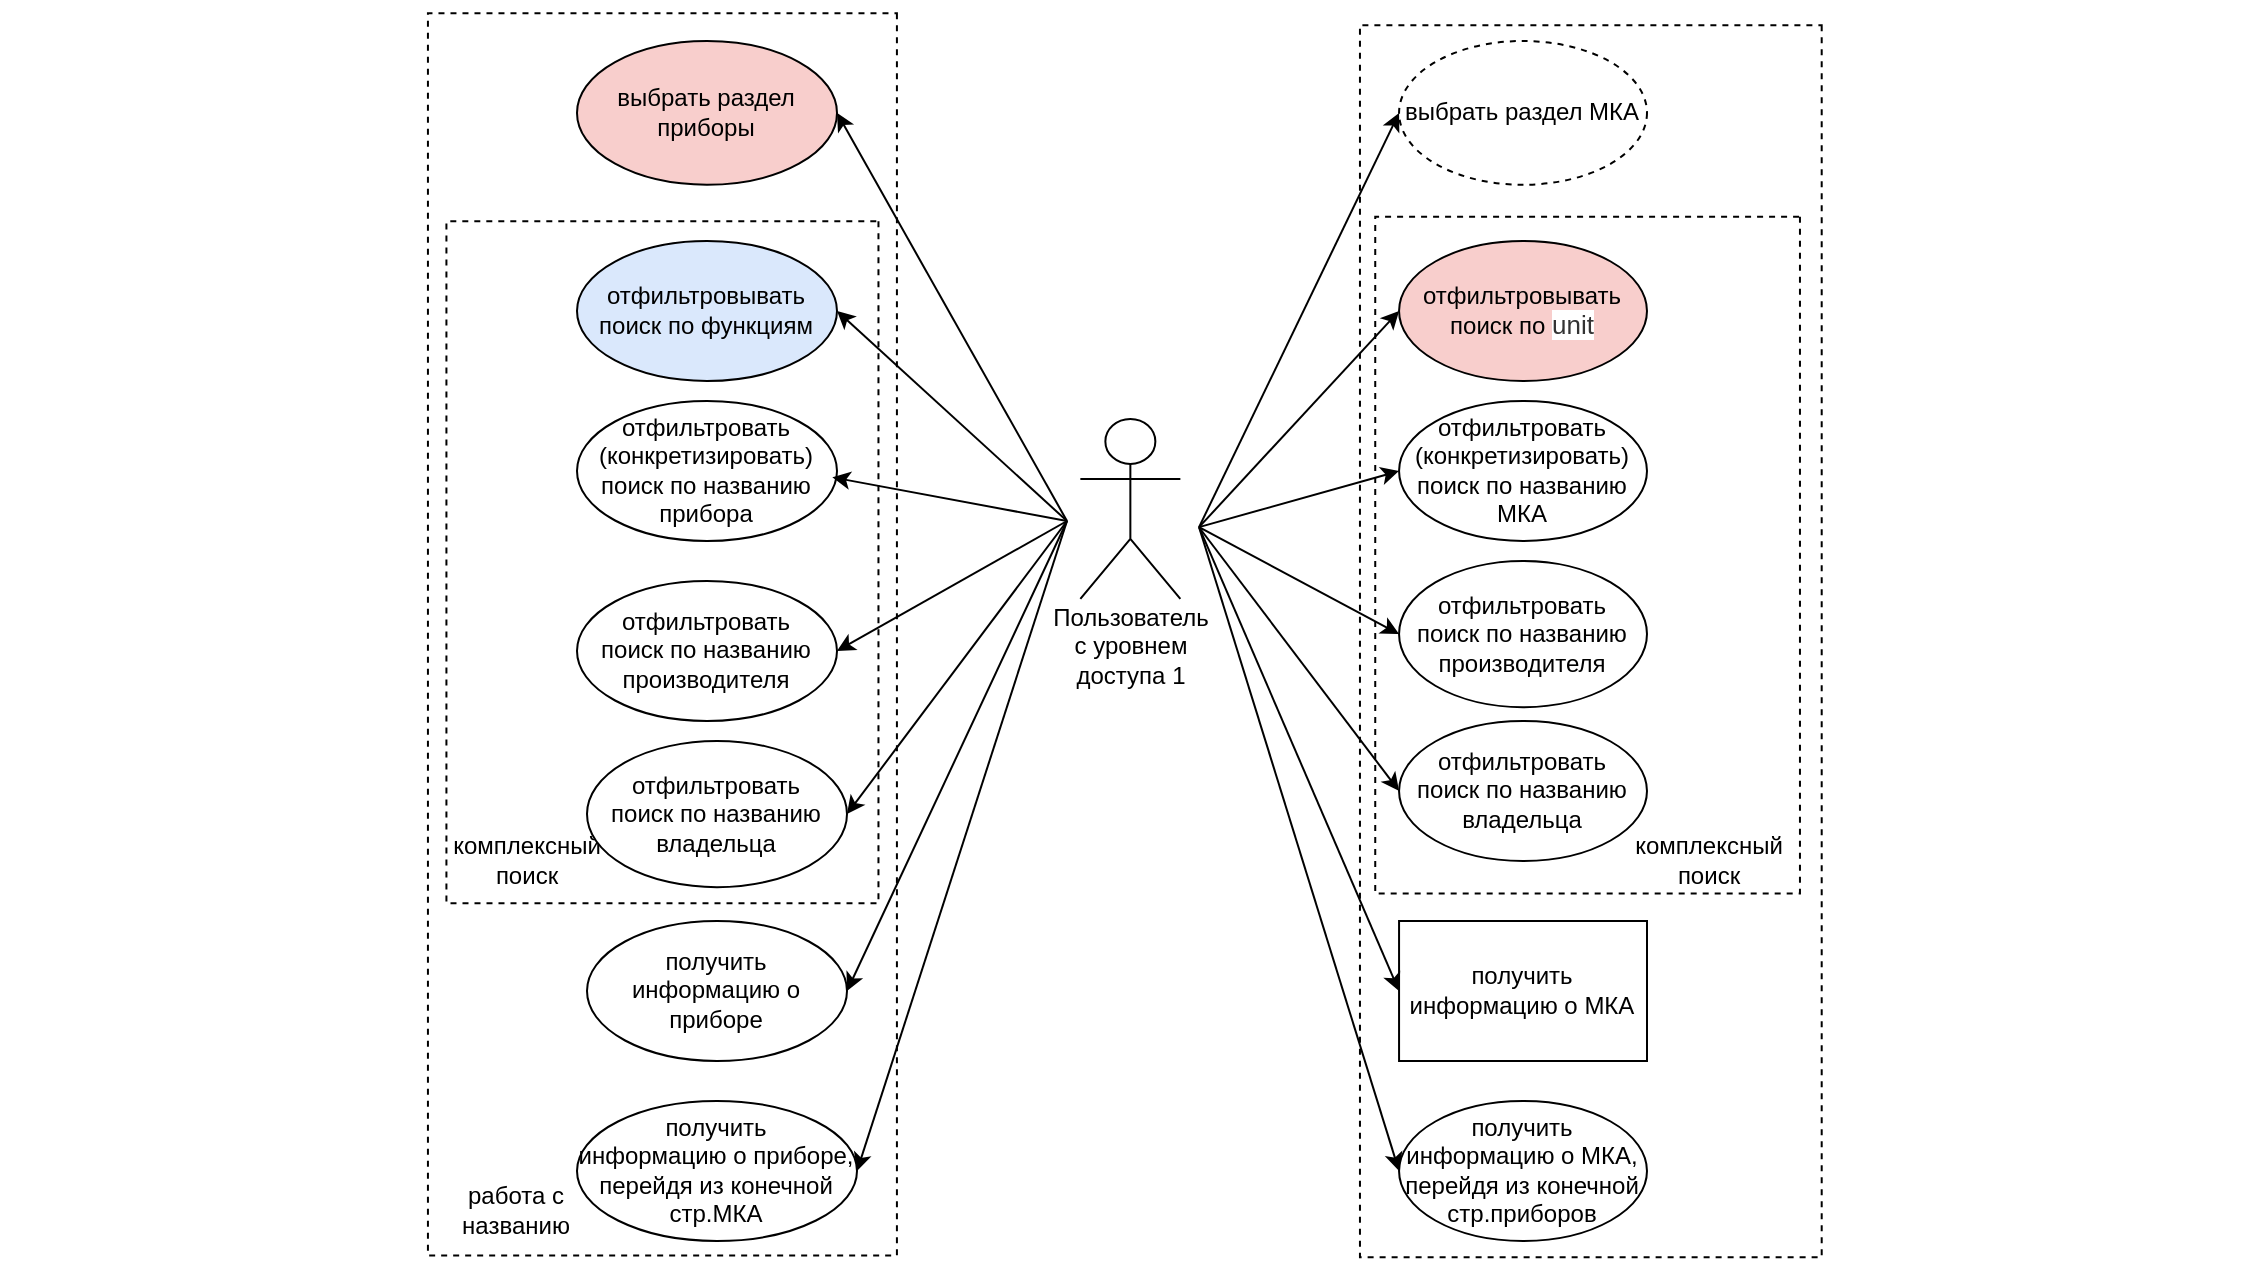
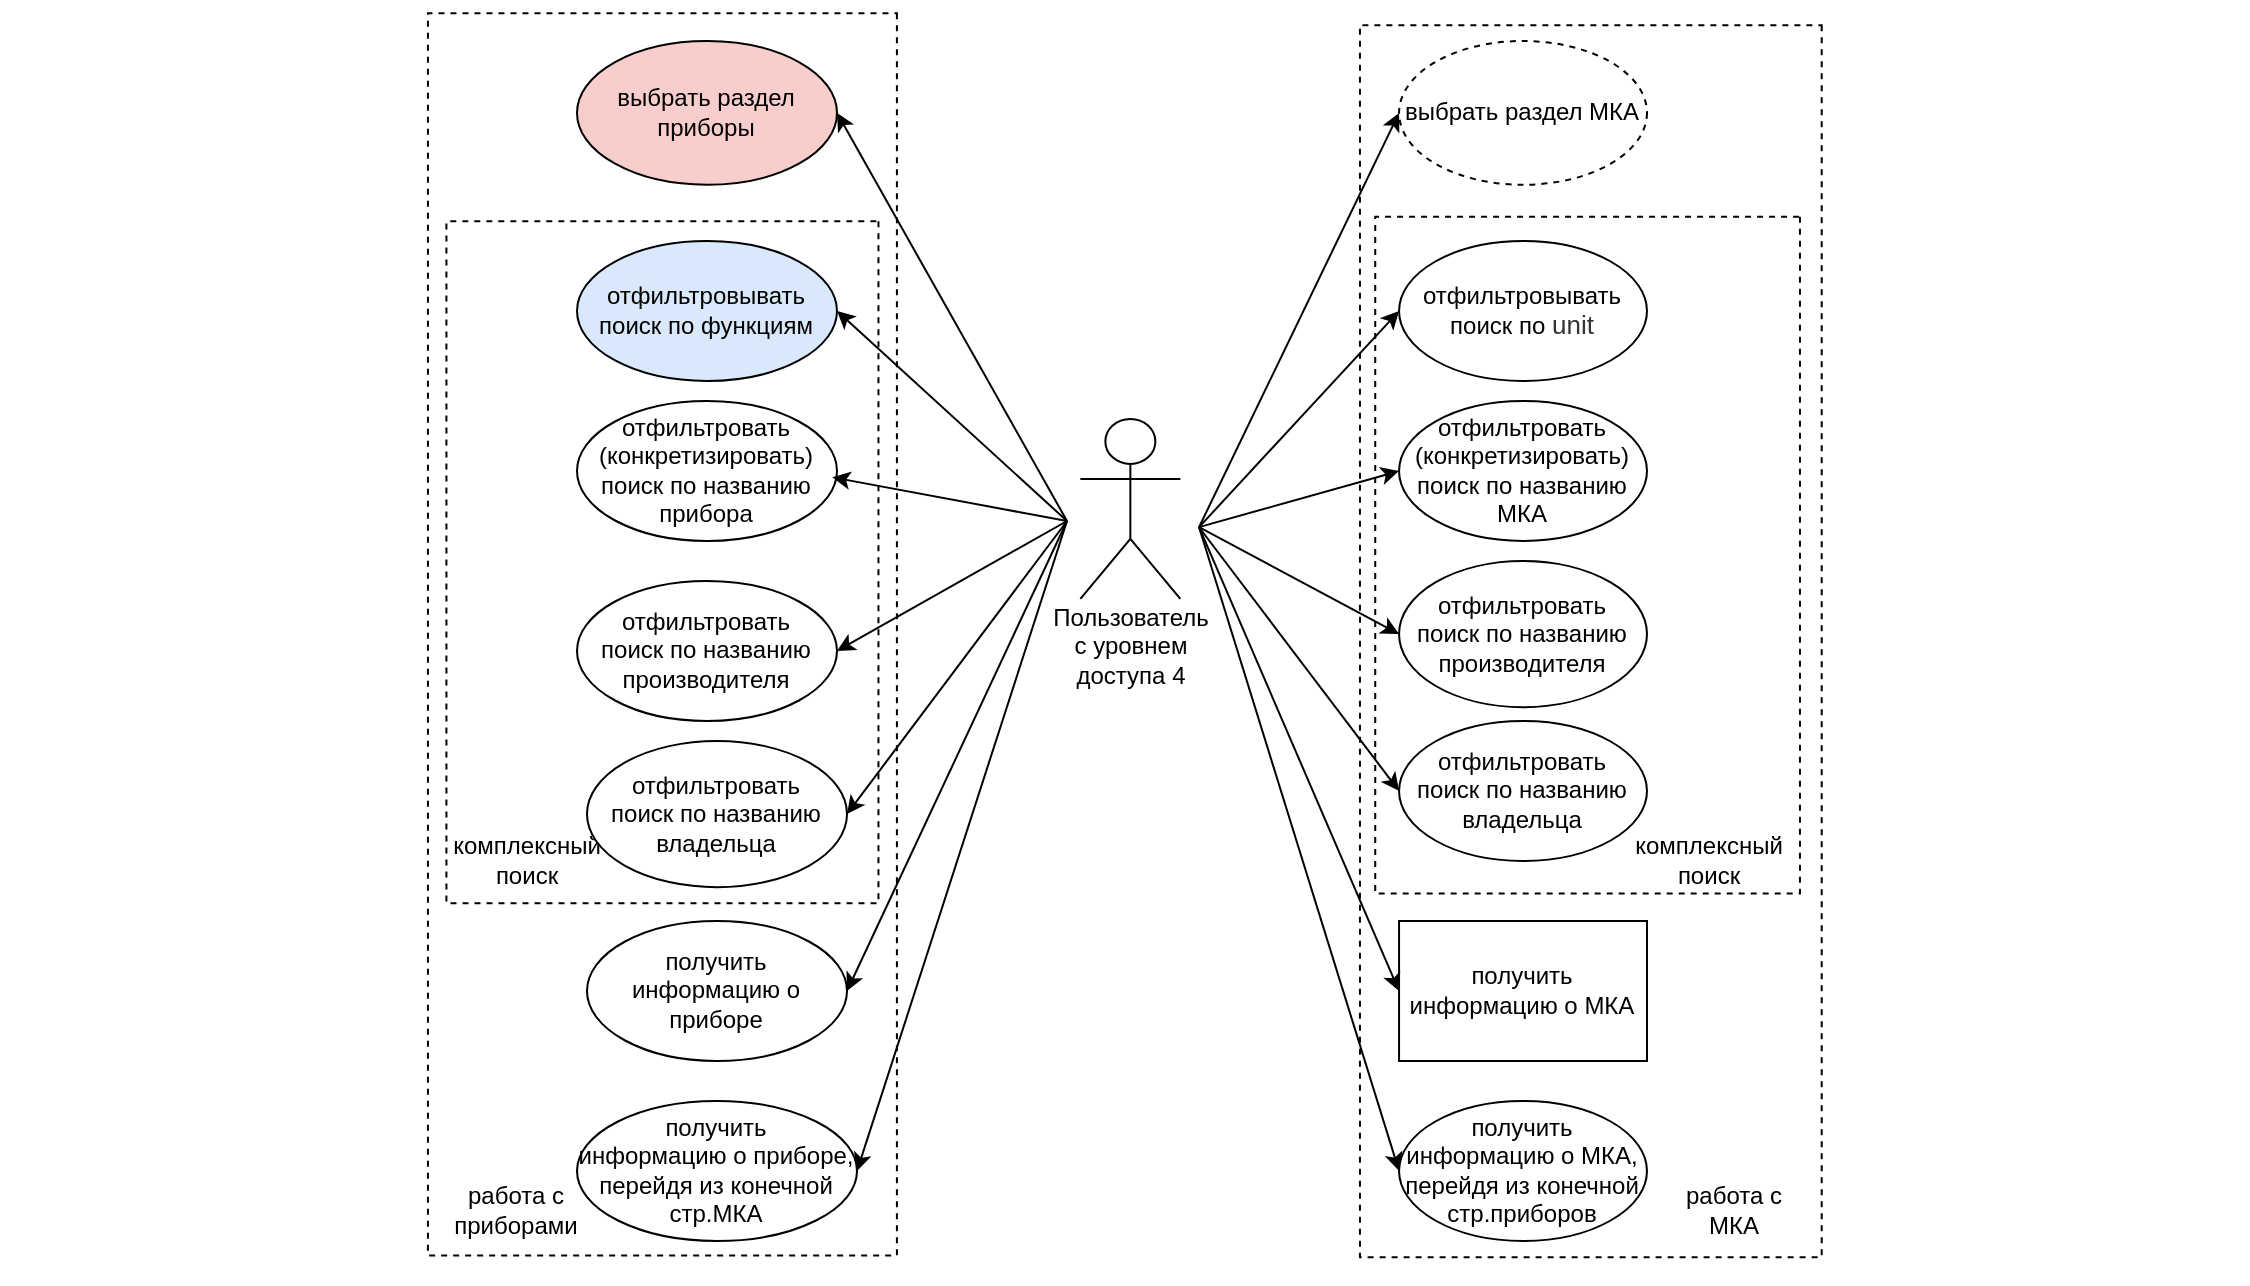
(1523, 311) -> (1523, 311)
(1132, 647) -> (1132, 647)
(517, 1211) -> (517, 1211)
none -> (1735, 1211)
